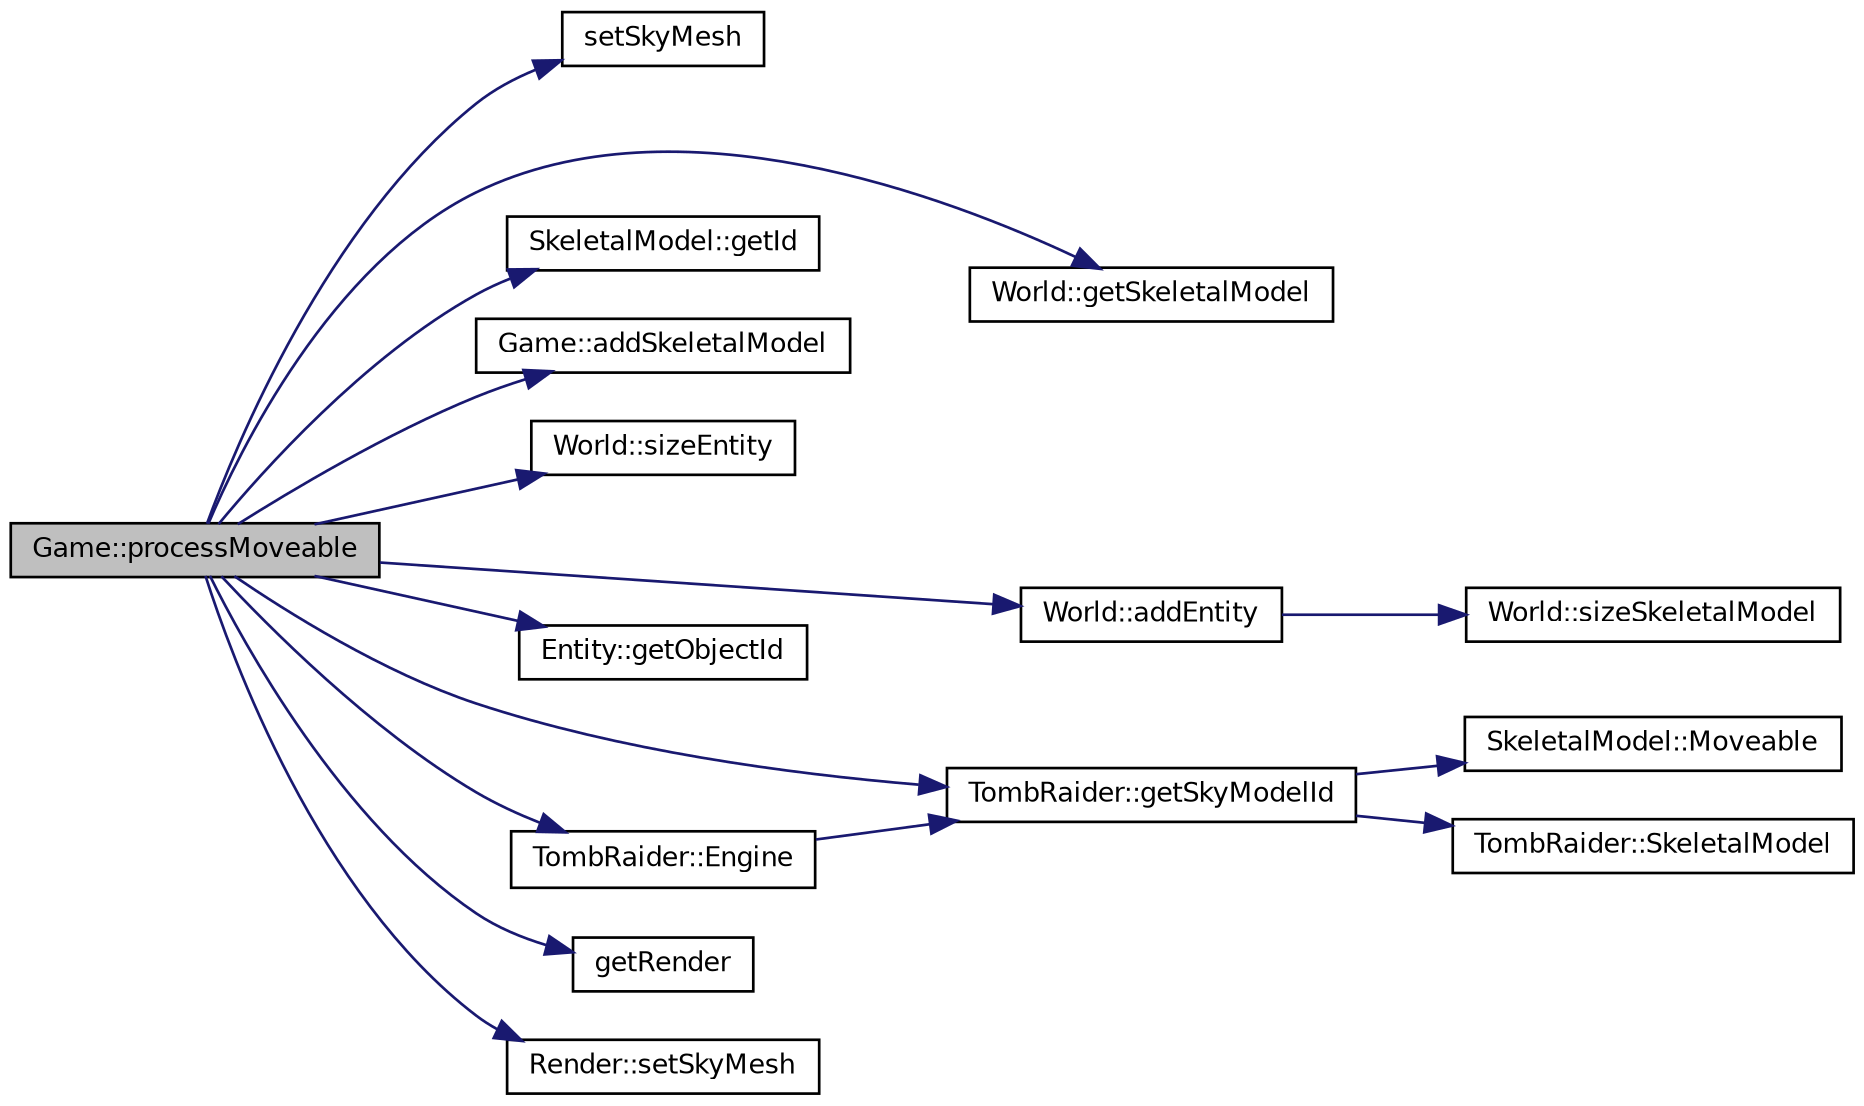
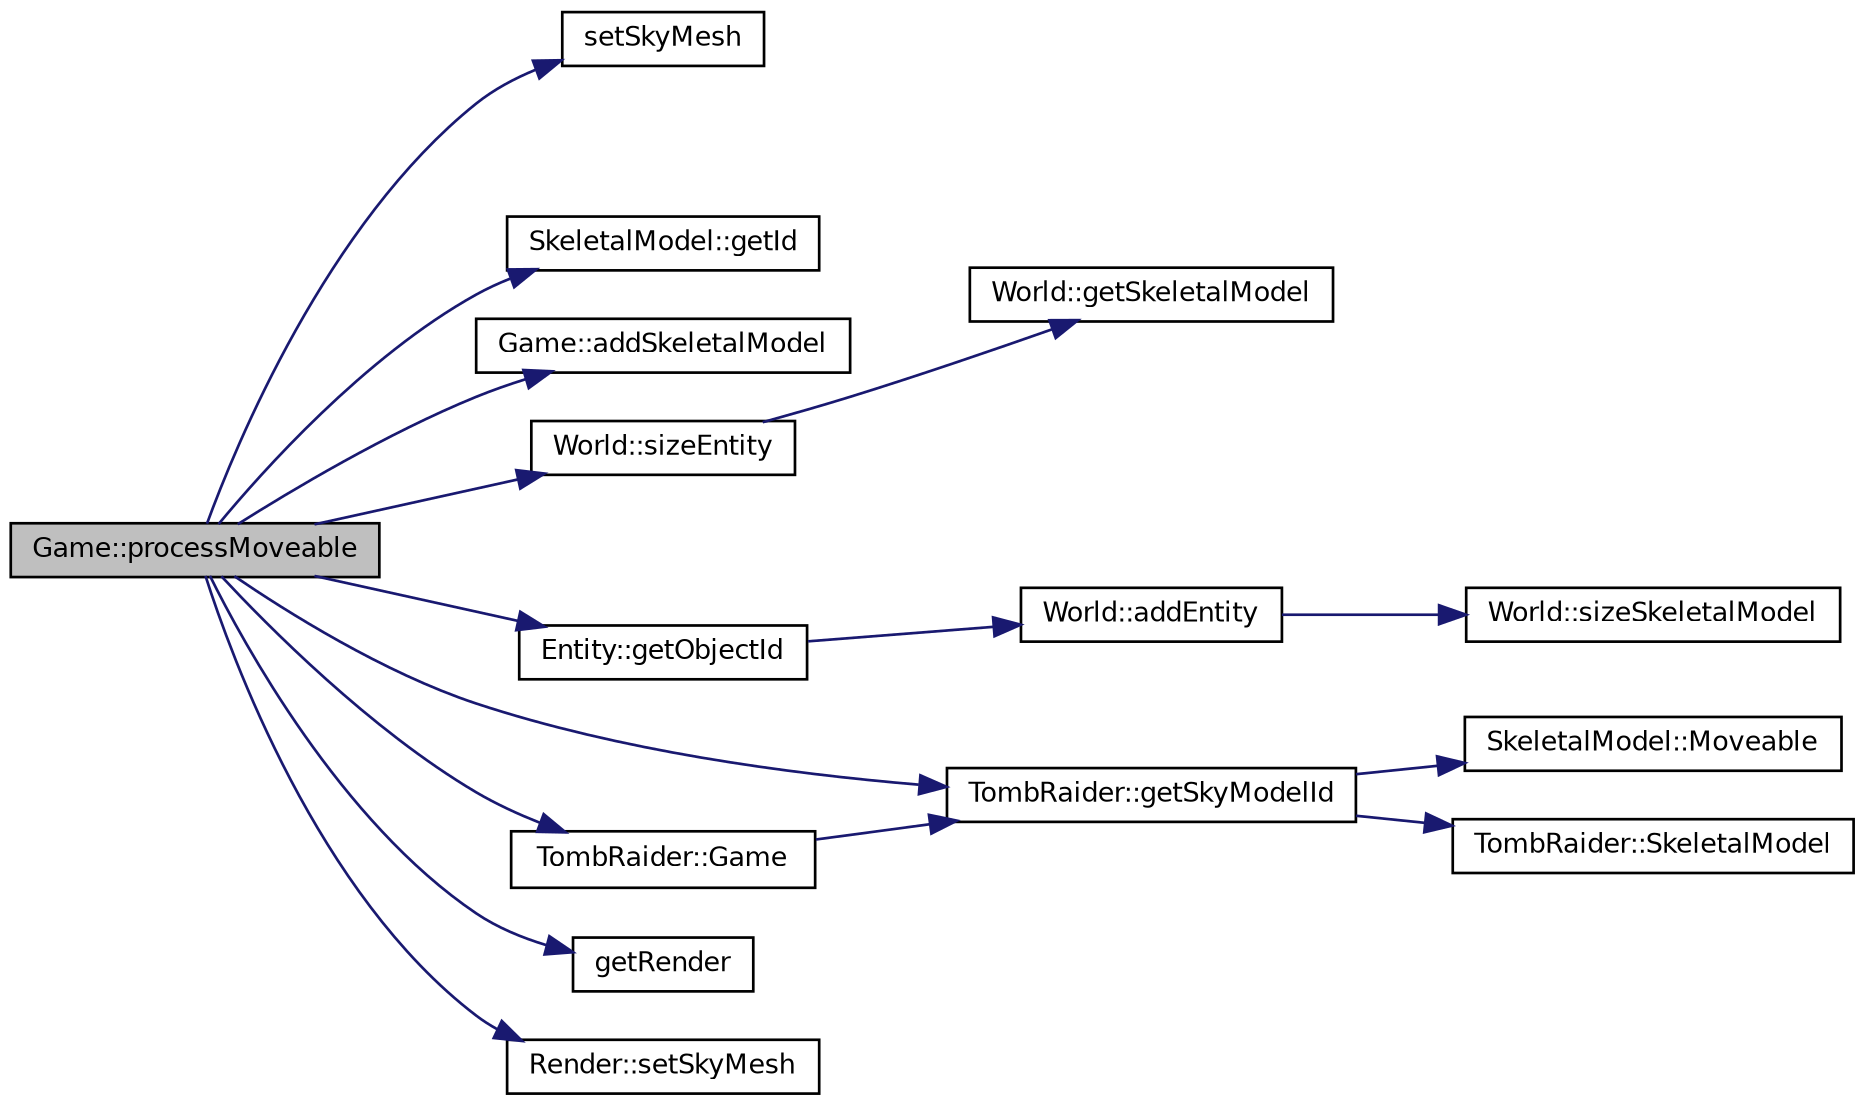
(565, 163) -> (908, 378)
(687, 583) -> (901, 634)
(663, 860) -> (663, 860)
